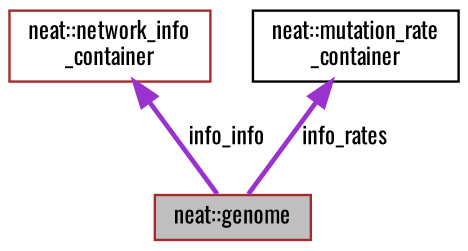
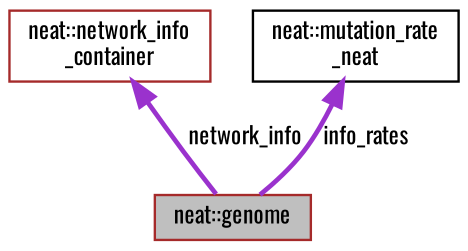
(356, 46) -> (356, 46)
(225, 138) -> (243, 138)
